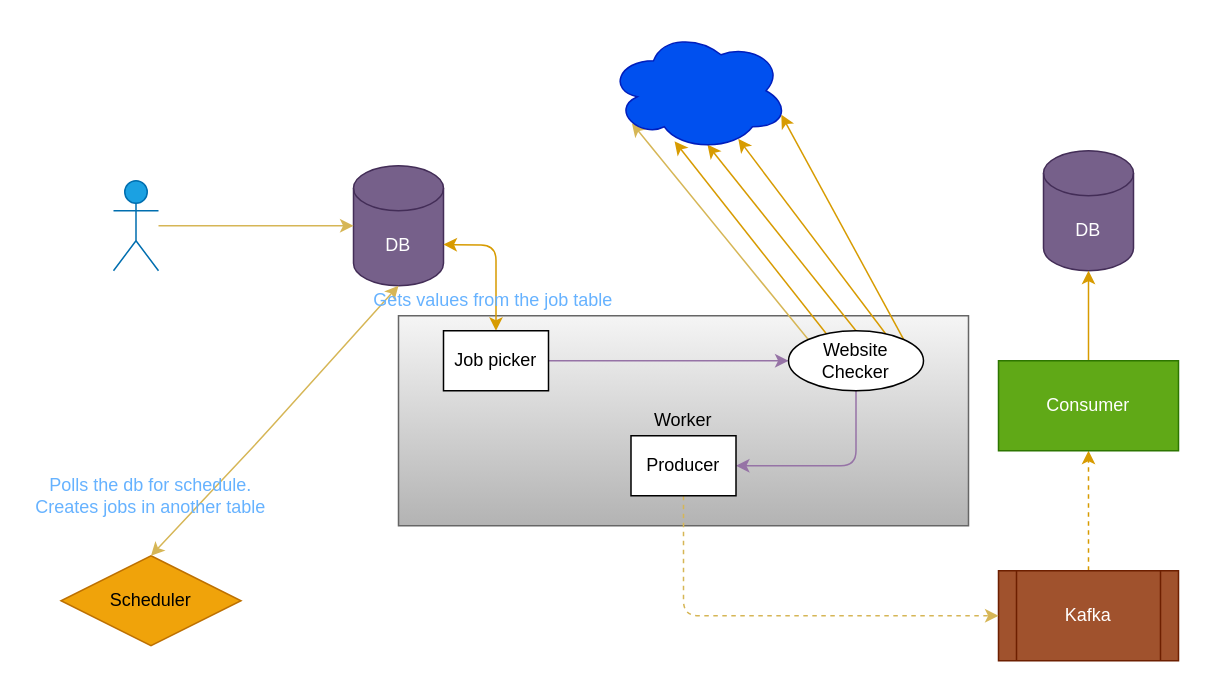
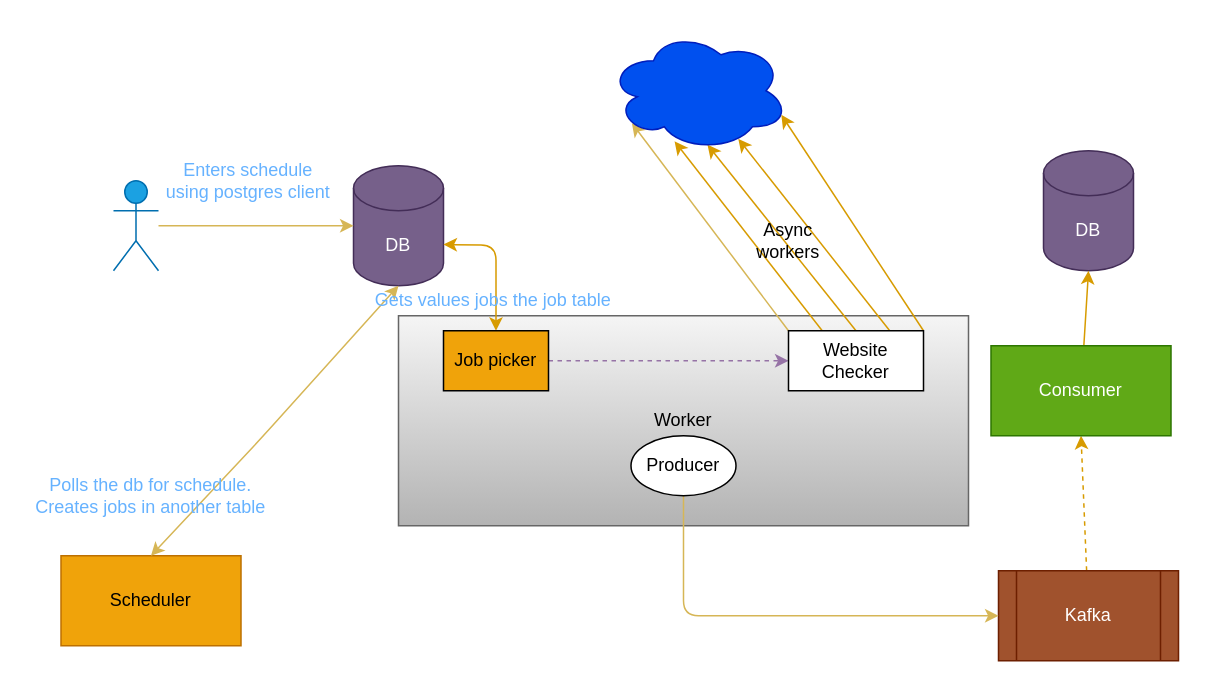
none -> (248, 181)
none -> (788, 241)
(137, 292) -> (137, 292)
(496, 301) -> (496, 301)
(496, 361) -> (496, 361)
(548, 361) -> (548, 361)
(856, 361) -> (856, 361)
(1088, 406) -> (1081, 391)
(683, 466) -> (683, 466)
(834, 466) -> none
(151, 601) -> (151, 601)
(779, 616) -> (779, 616)
